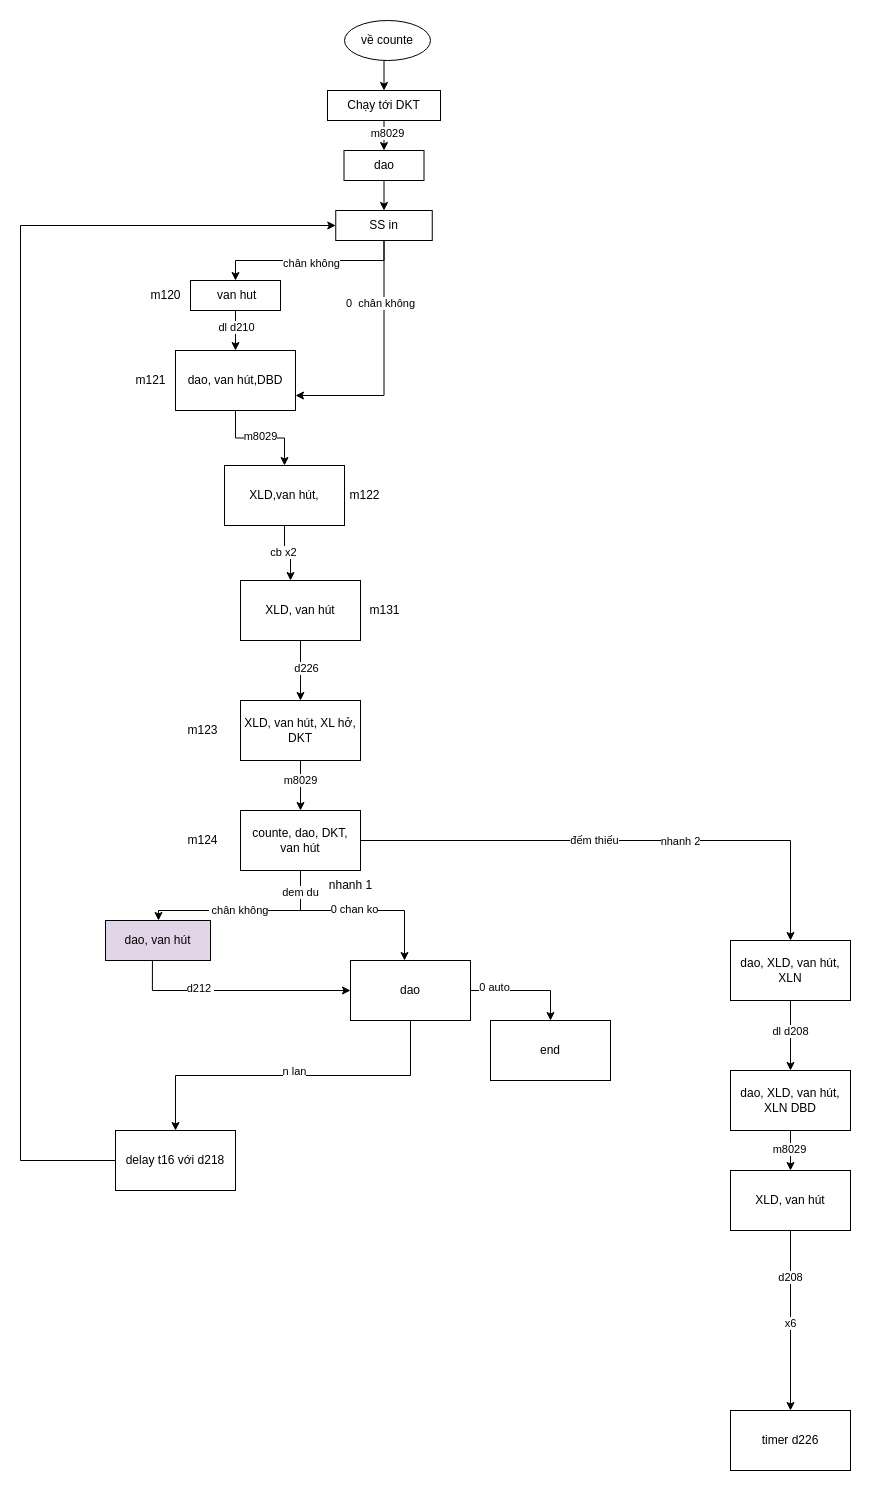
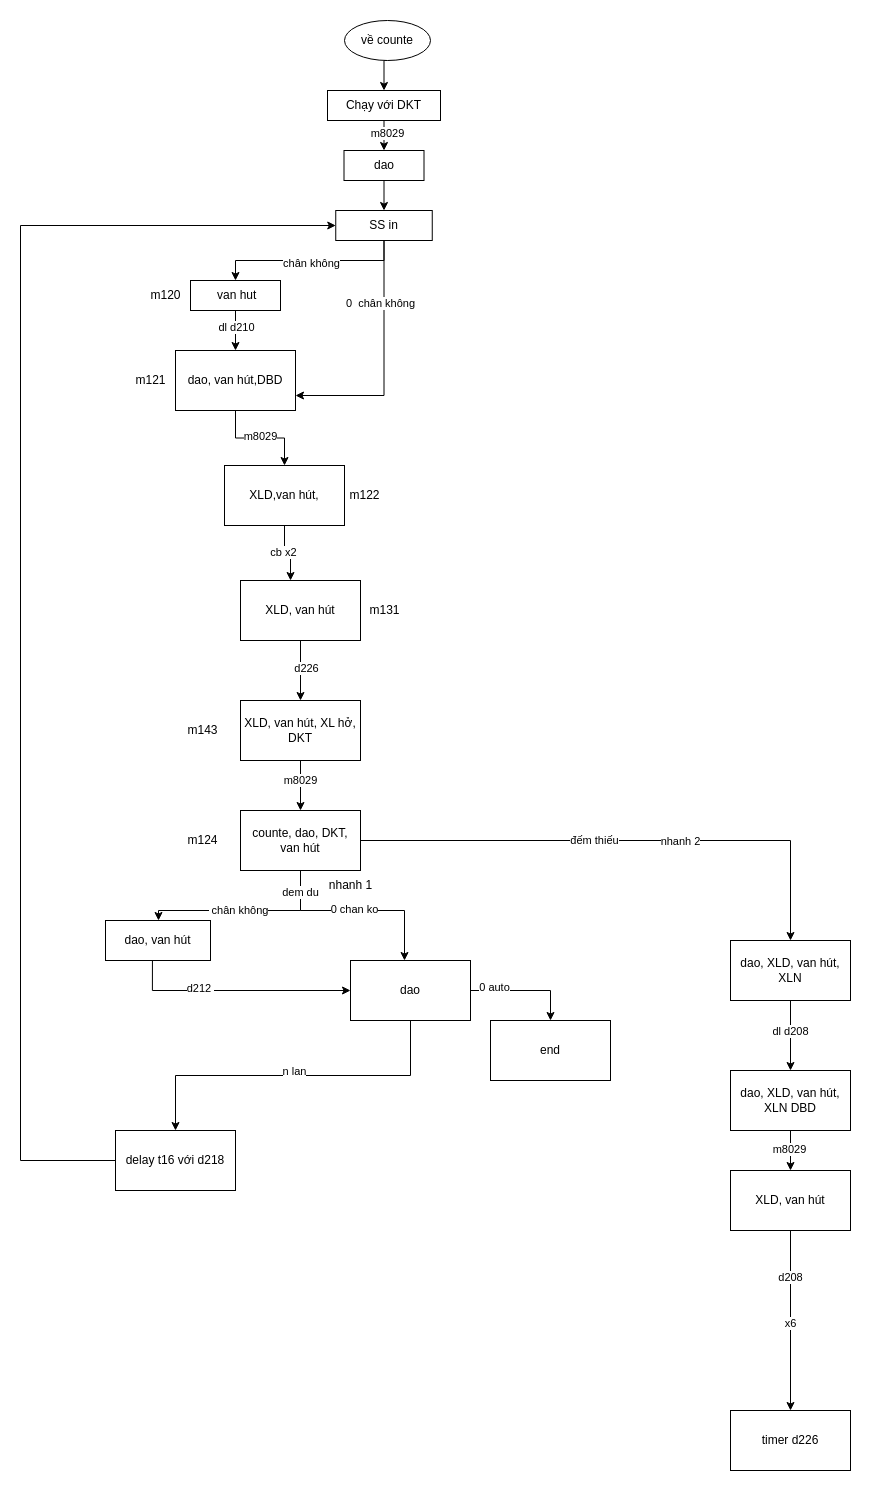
(384, 106) -> (384, 106)
(203, 731) -> (203, 731)
(158, 941) -> (158, 941)
